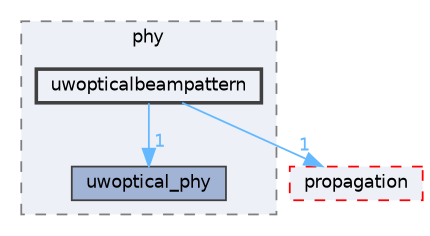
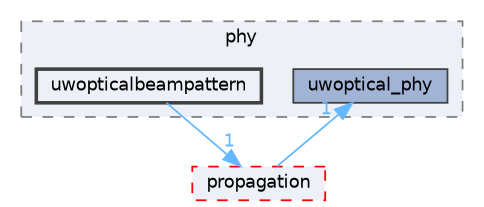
(149, 126) -> (308, 140)
